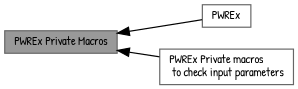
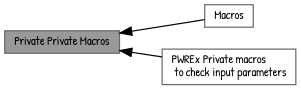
(227, 16) -> (229, 16)
(61, 42) -> (62, 42)
